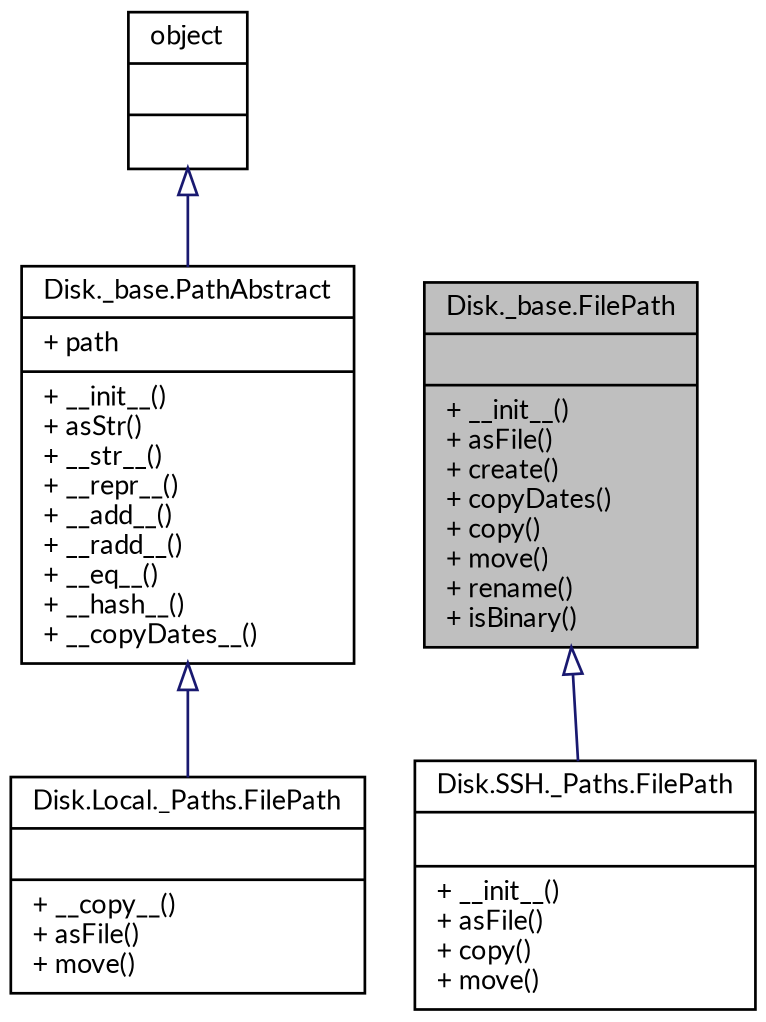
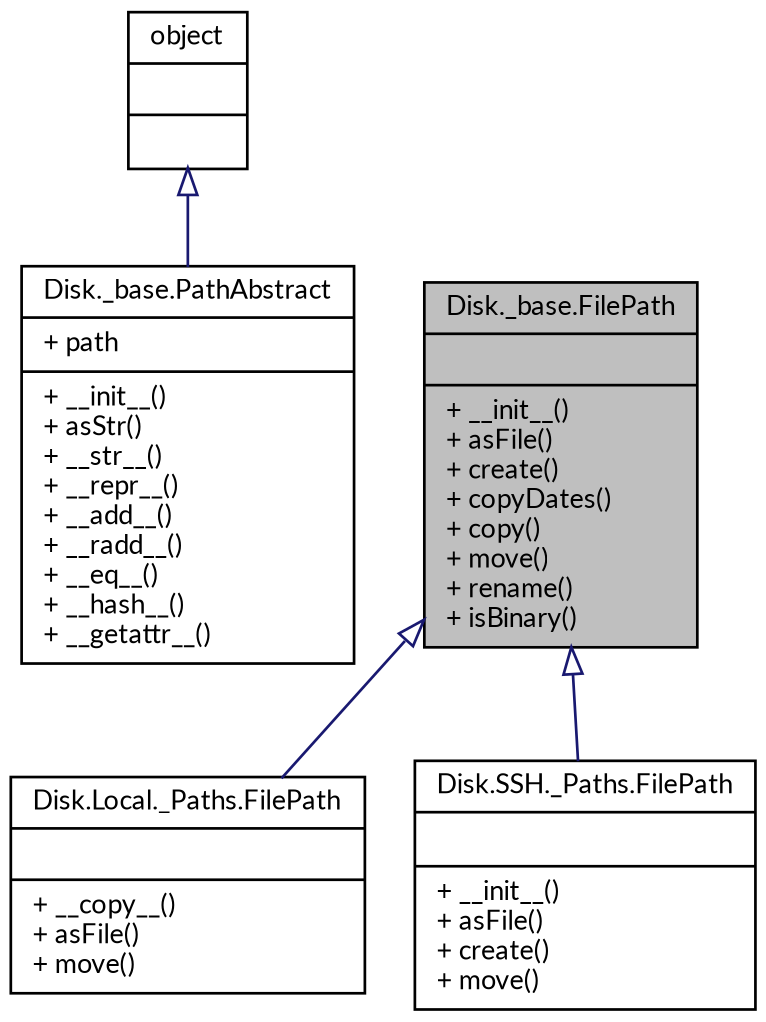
(151, 635) -> (128, 635)
(188, 734) -> (343, 710)
(485, 951) -> (495, 951)
